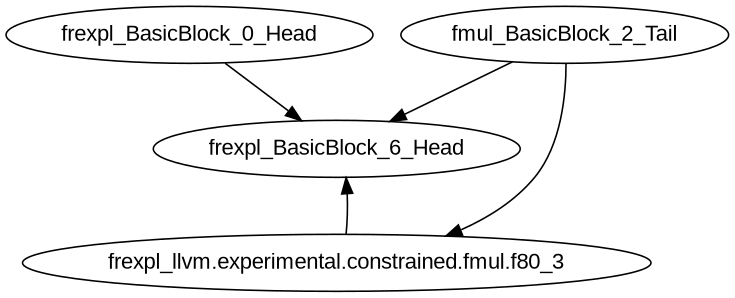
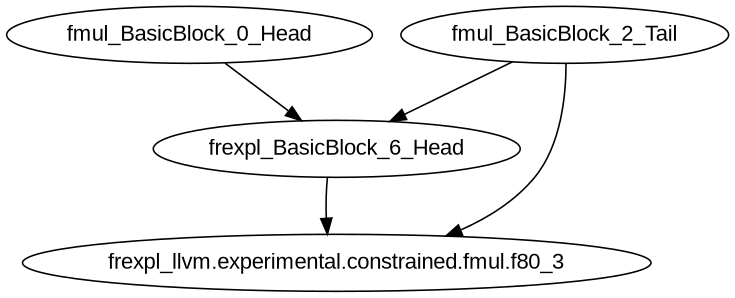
(190, 35) -> (190, 35)
(347, 214) -> (326, 198)
